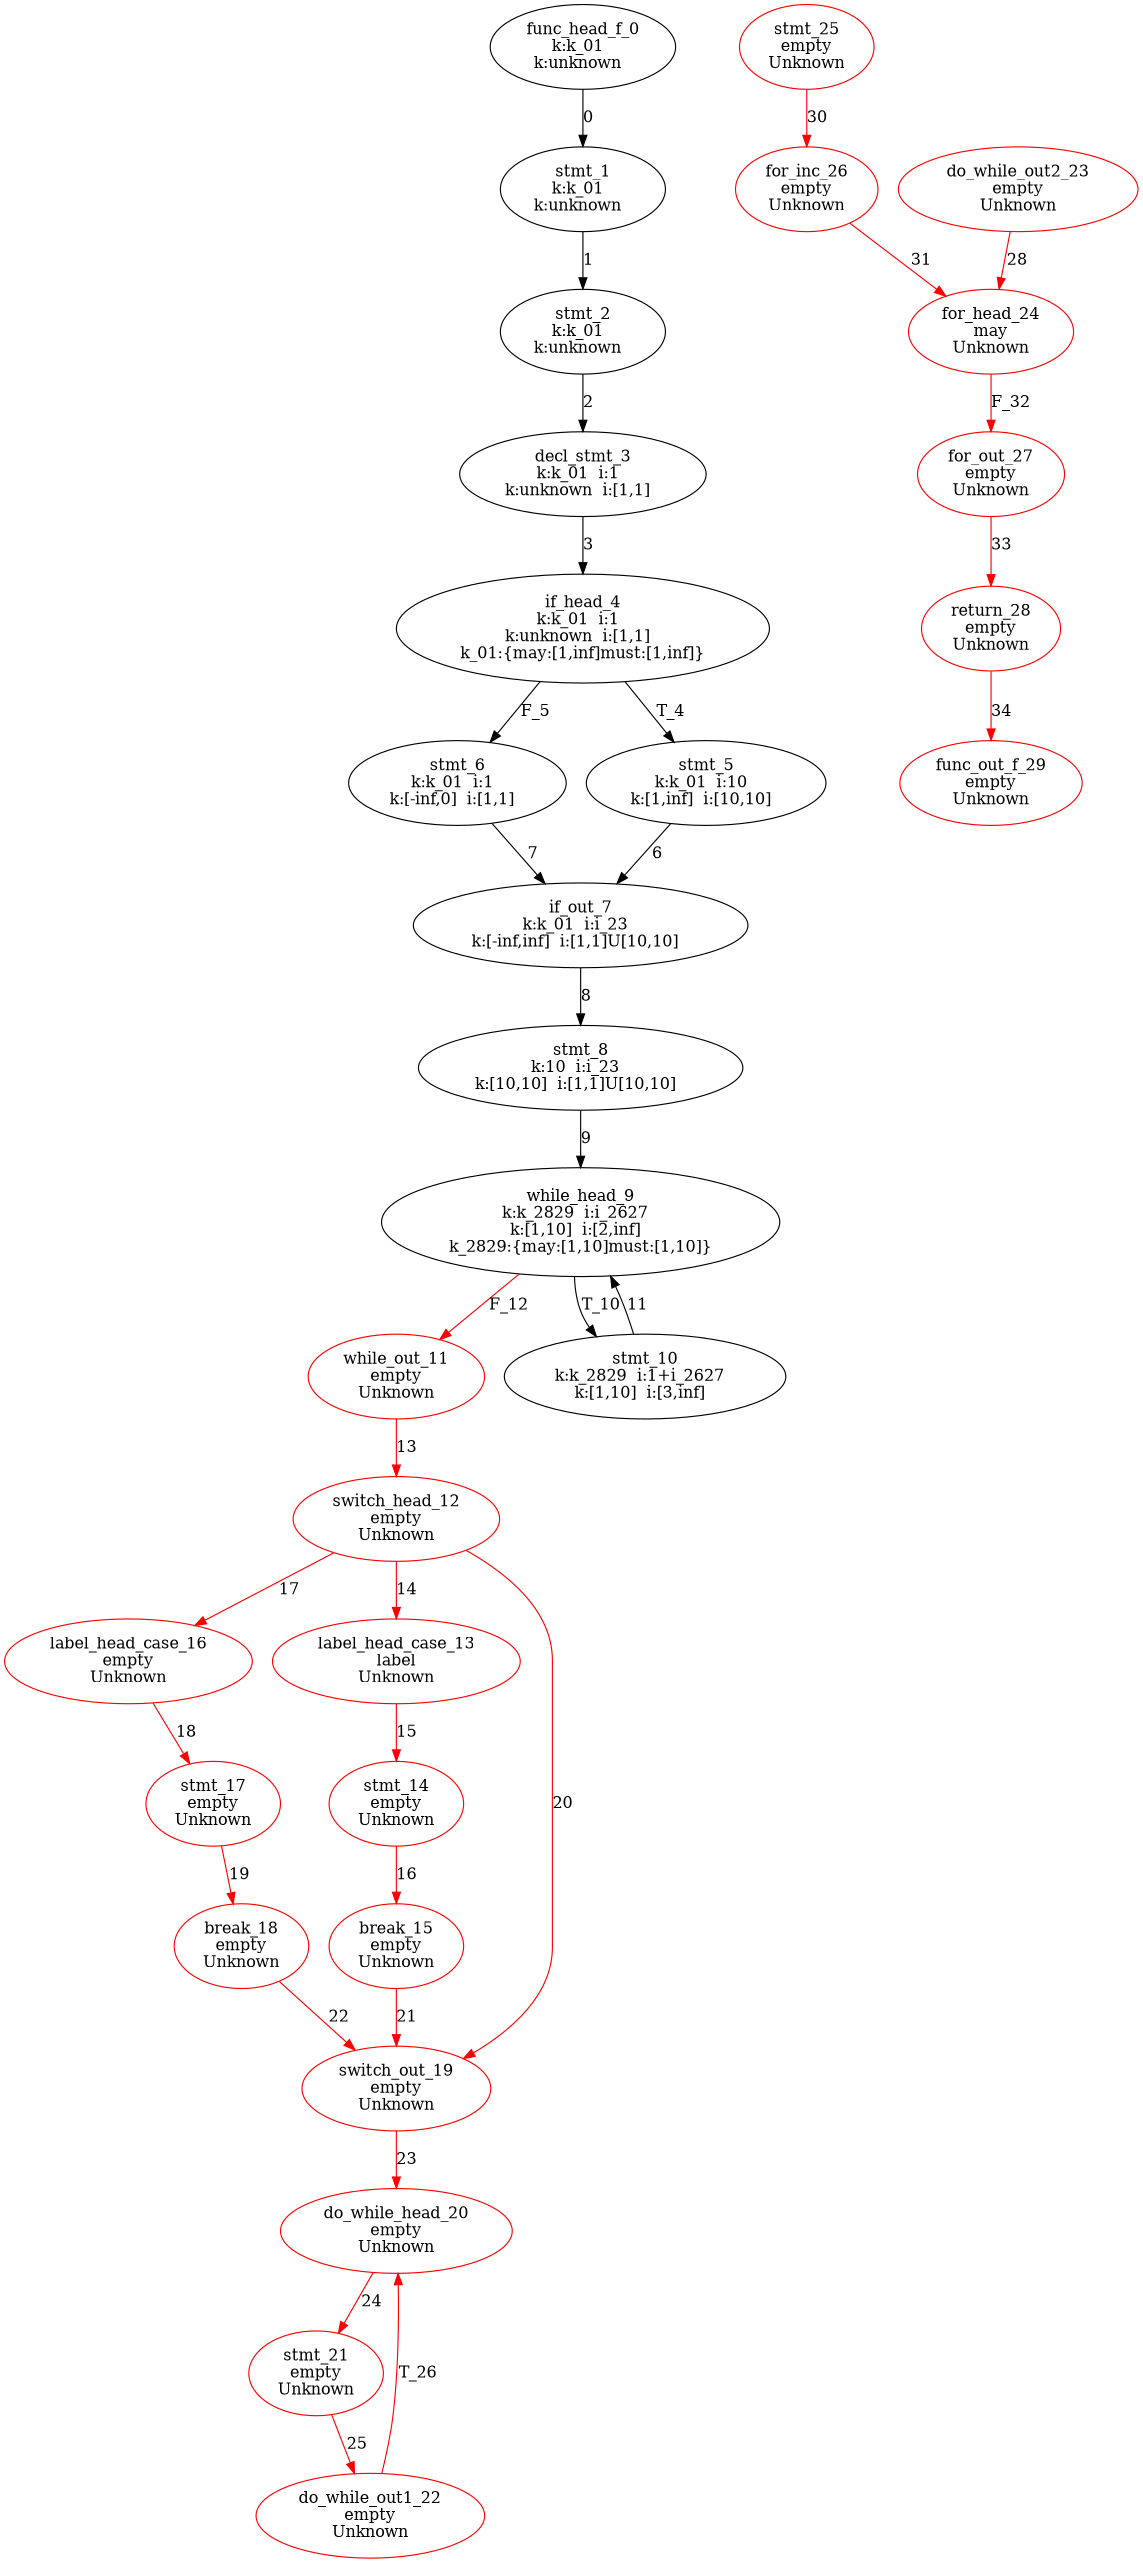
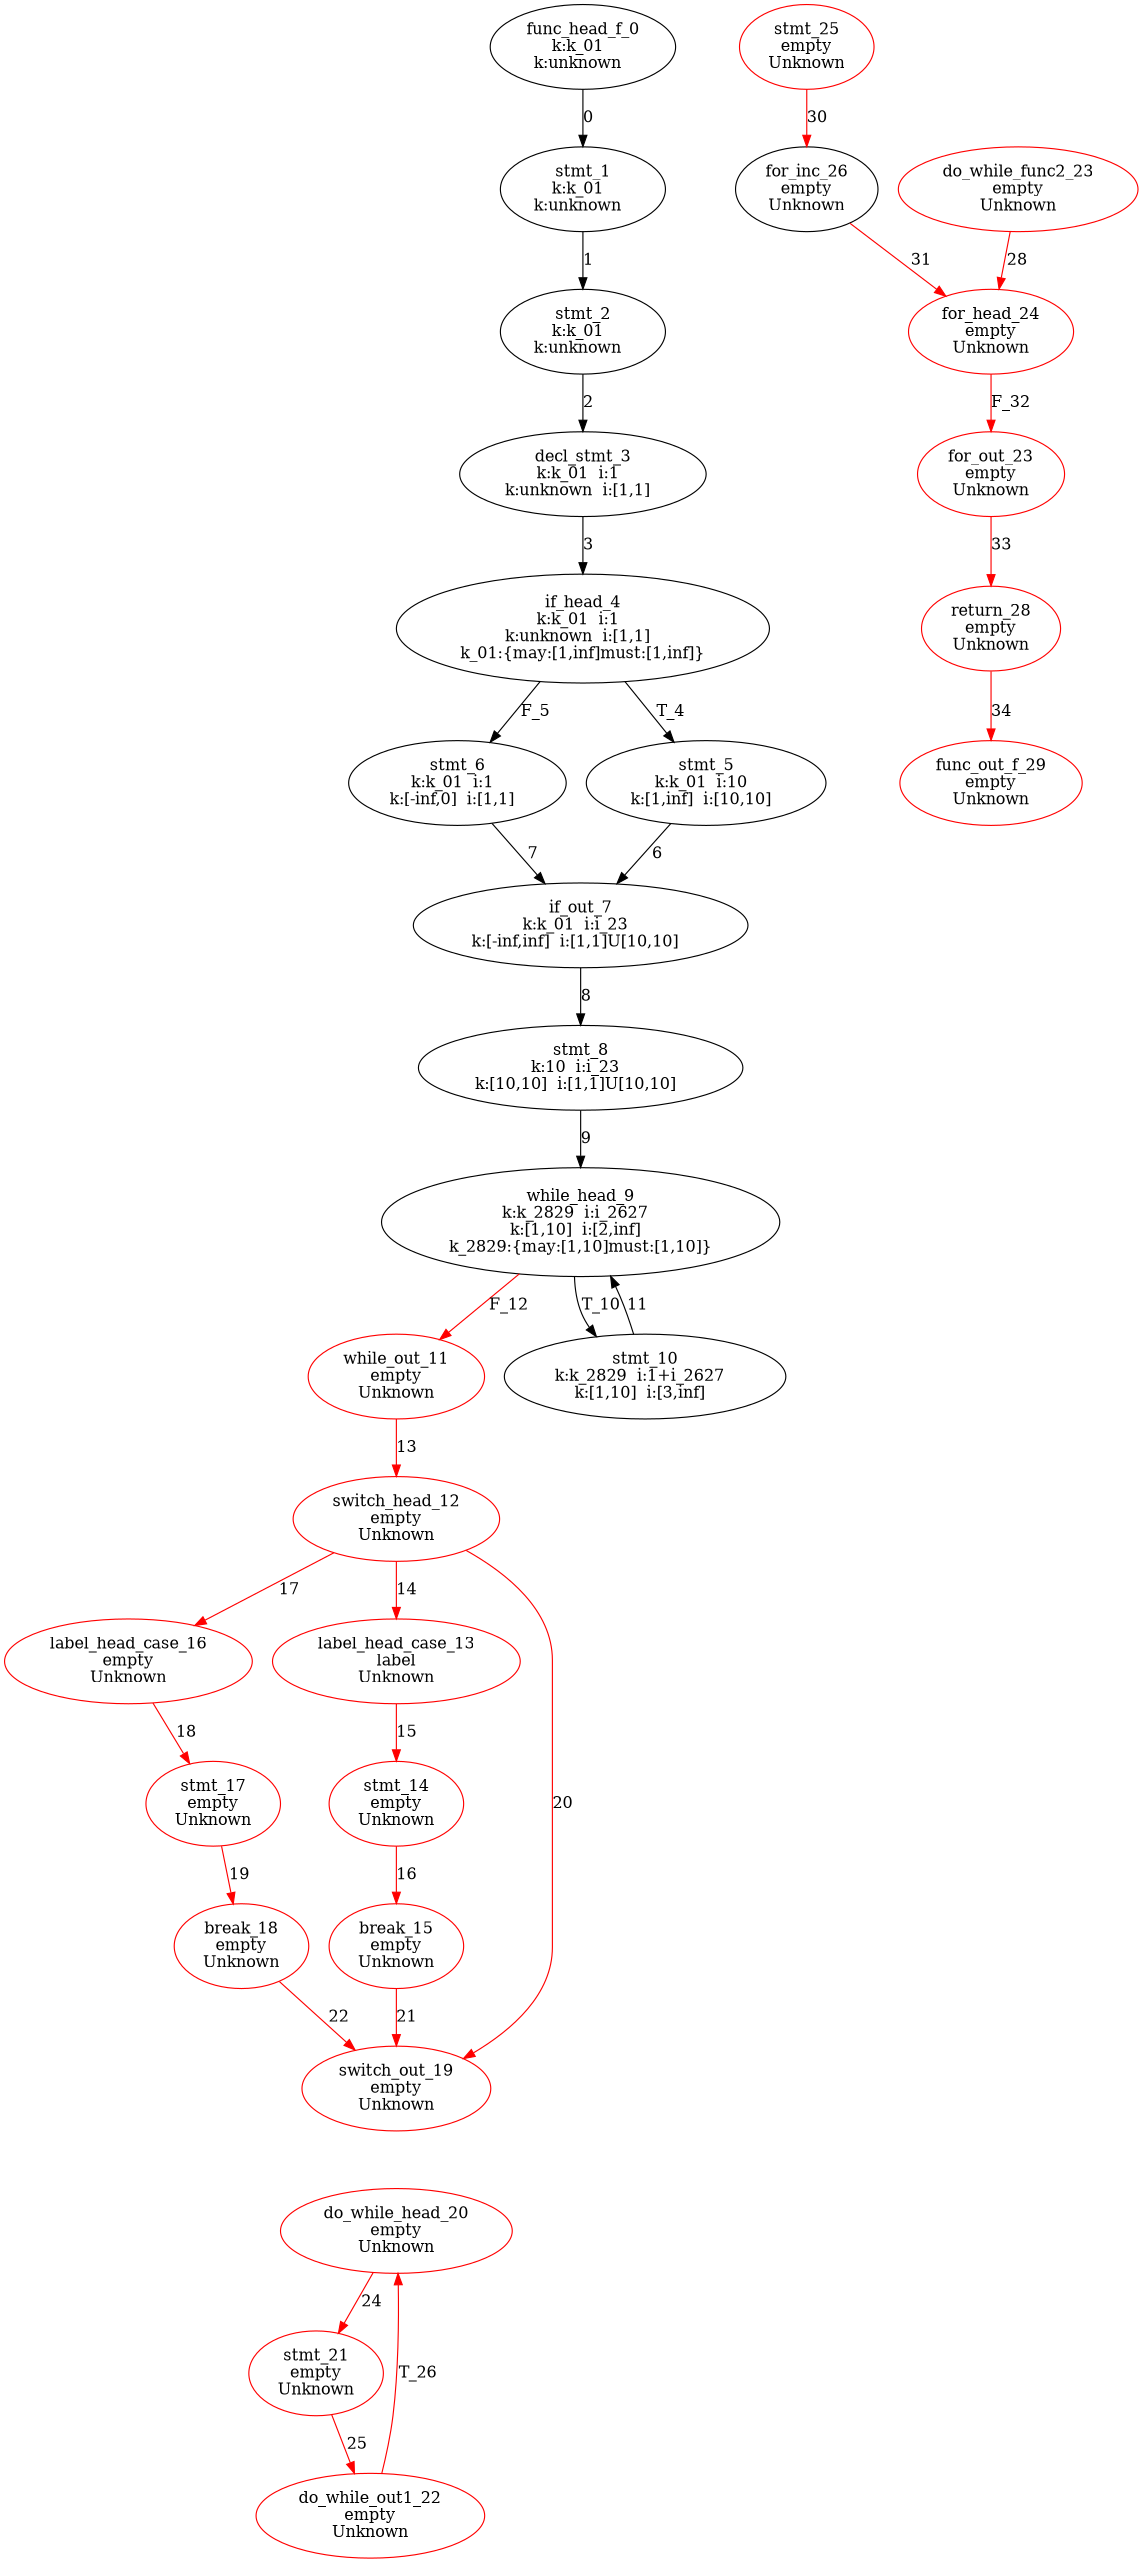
(807, 189) -> (807, 189)
(1018, 189) -> (1018, 189)
(991, 332) -> (991, 332)
(991, 474) -> (991, 474)
(396, 2154) -> none
